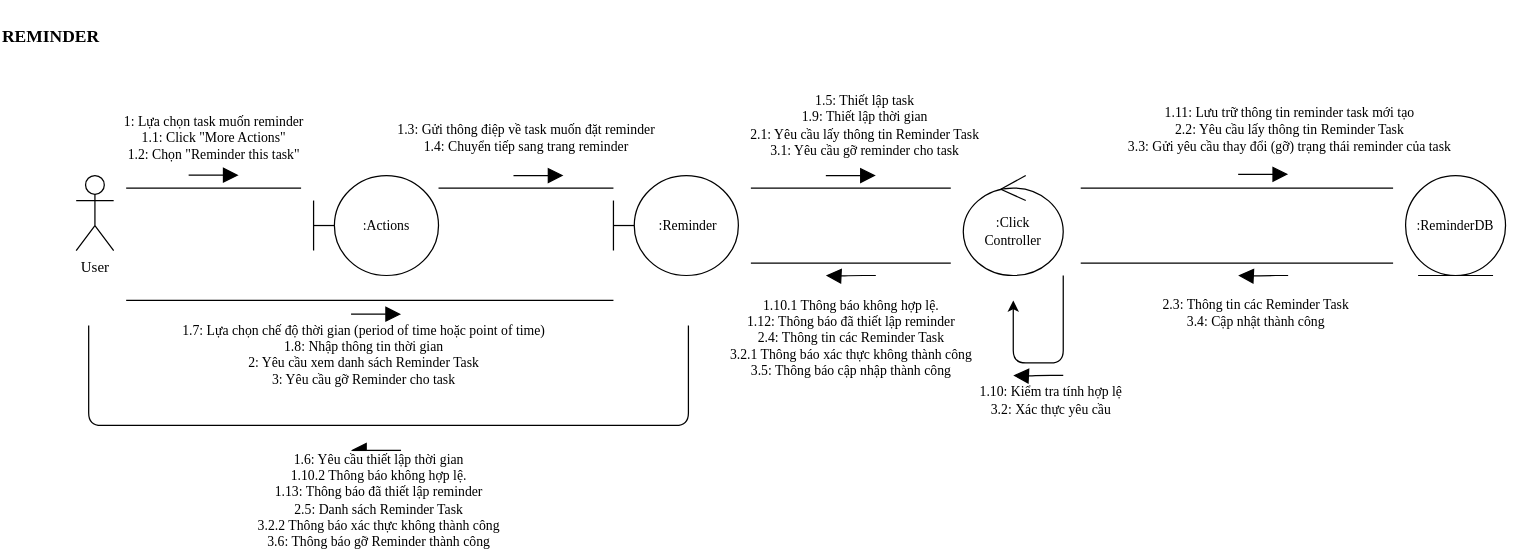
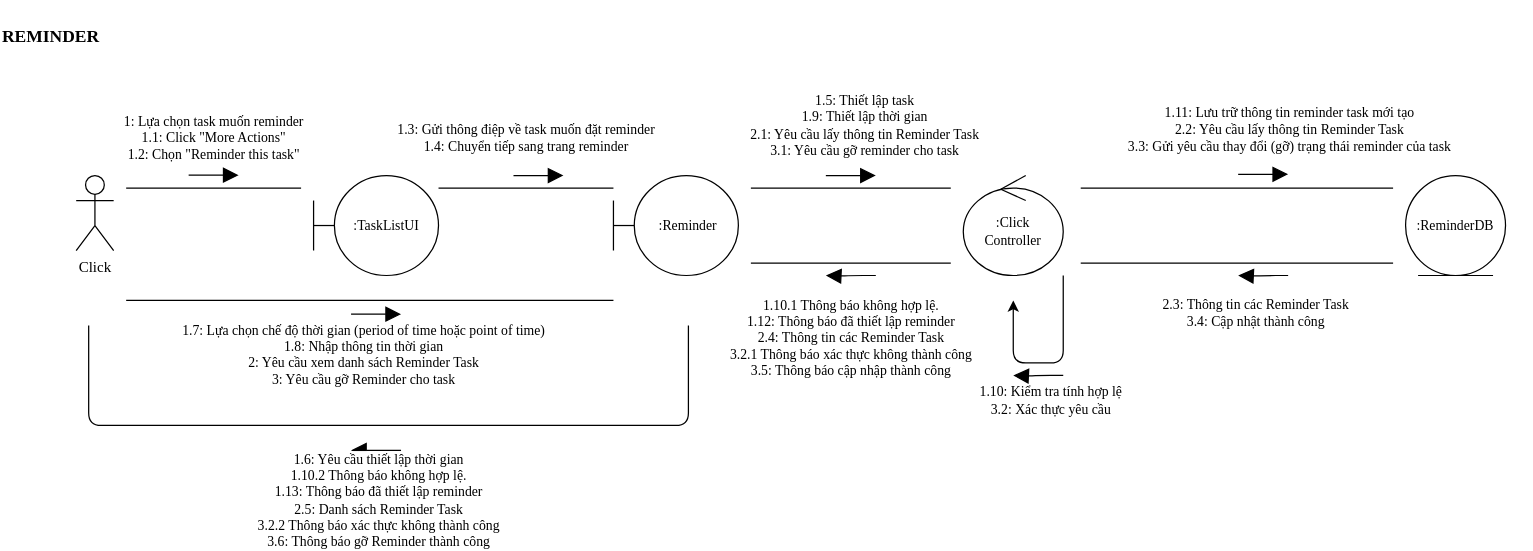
(386, 226) -> (386, 226)
(95, 268) -> (95, 268)
